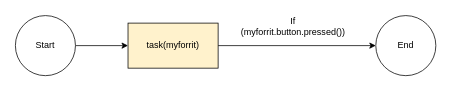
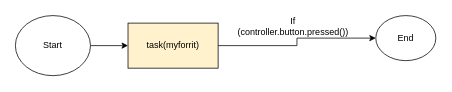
(293, 27) -> (293, 27)
(45, 45) -> (53, 45)
(405, 45) -> (405, 38)
